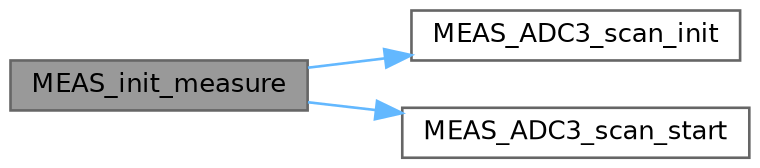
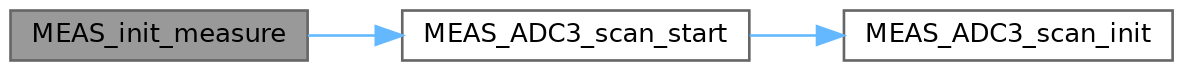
(346, 63) -> (783, 35)
